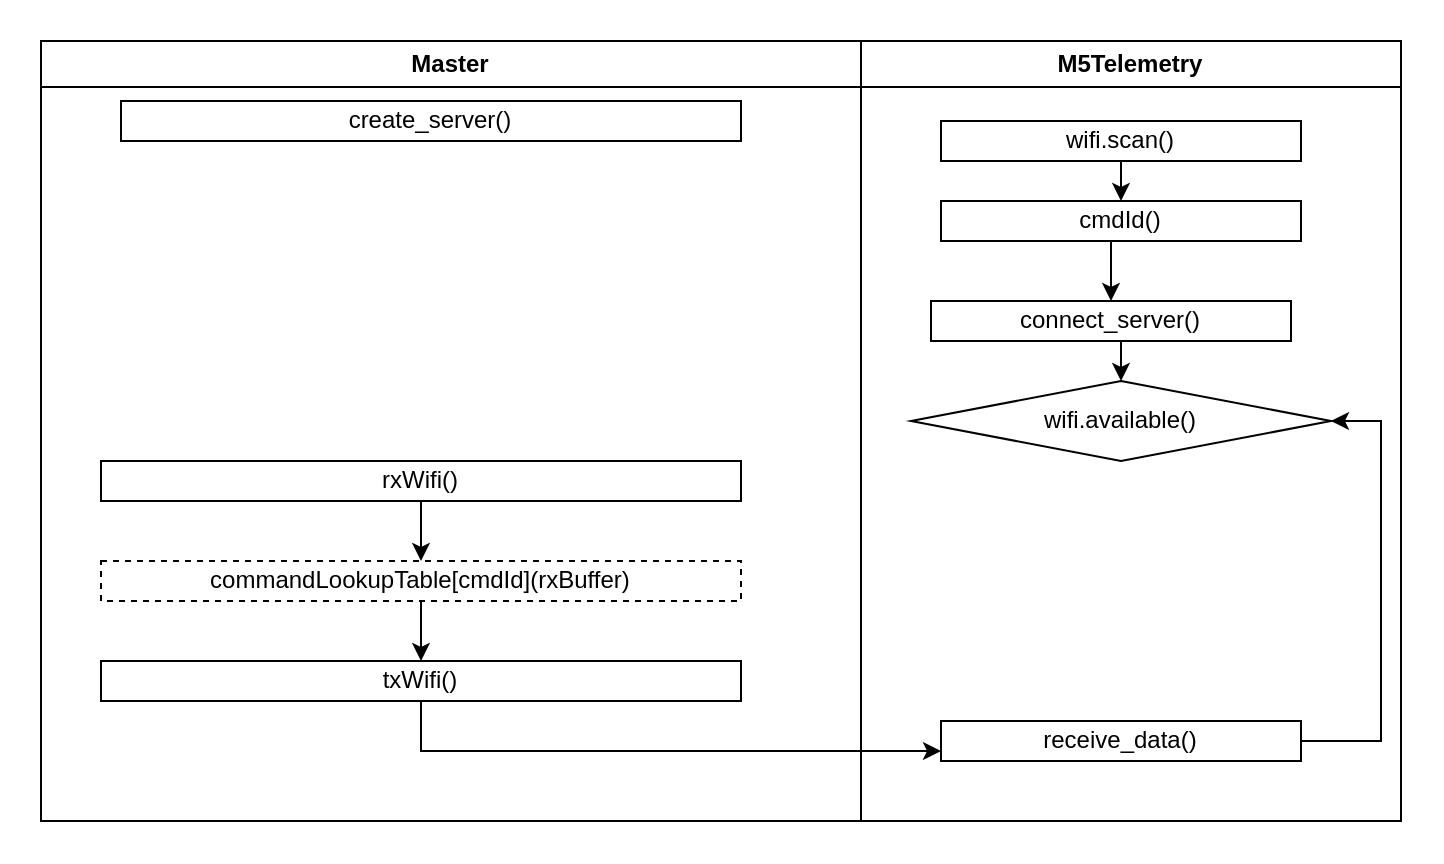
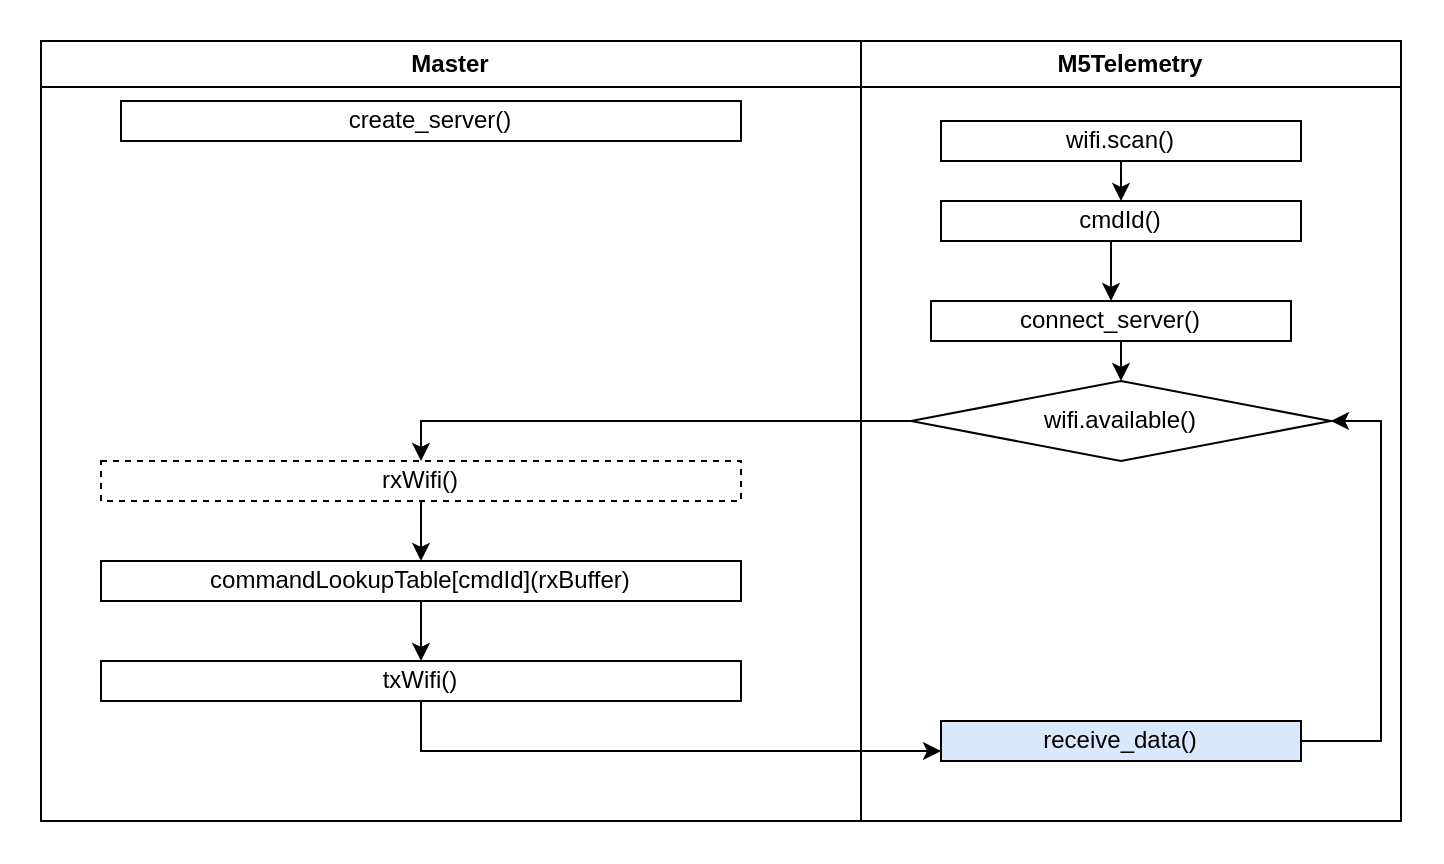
none -> (626, 421)
(421, 481) -> (421, 481)
(421, 581) -> (421, 581)
(1121, 741) -> (1121, 741)
